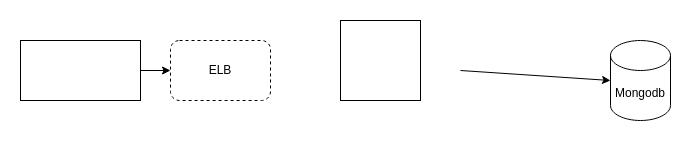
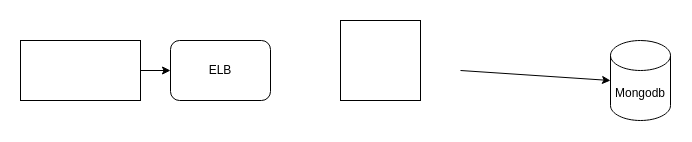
(221, 71) -> (221, 71)
